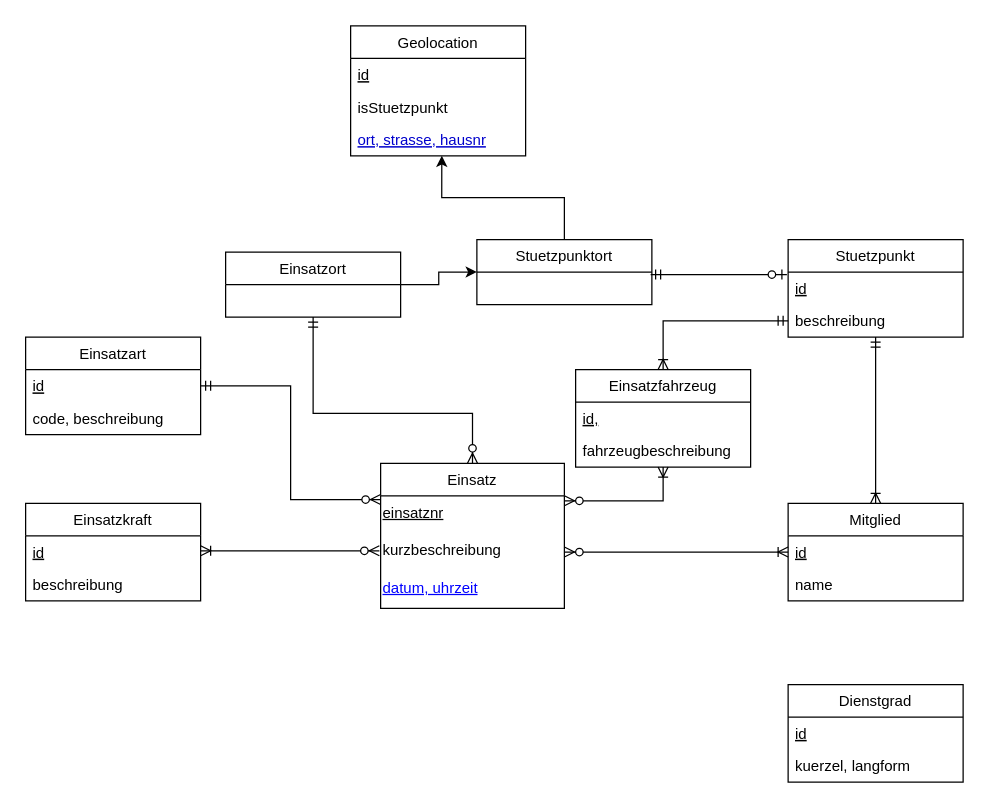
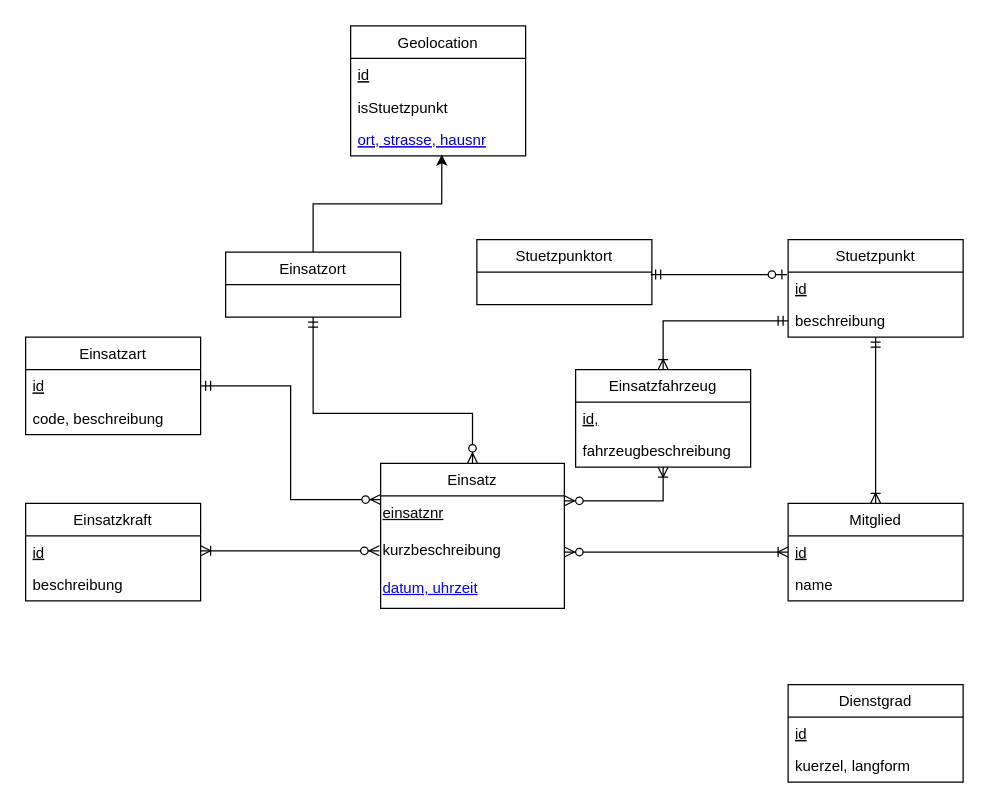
(523, 198) -> none
(439, 281) -> (357, 204)
